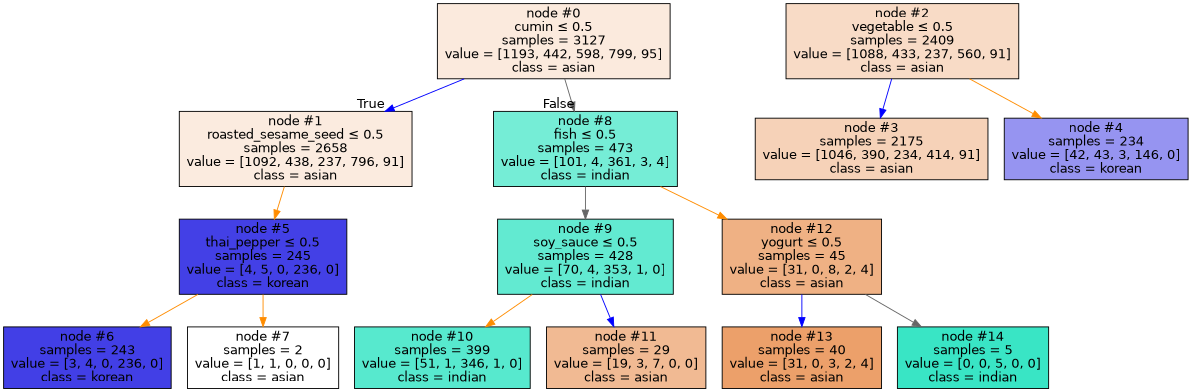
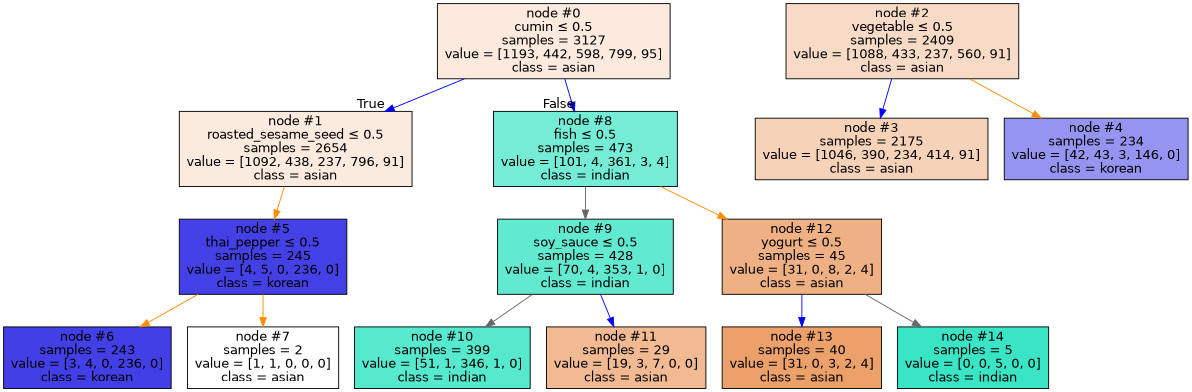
(568, 91) -> (568, 91)
(296, 149) -> (296, 149)
(513, 308) -> (513, 308)
